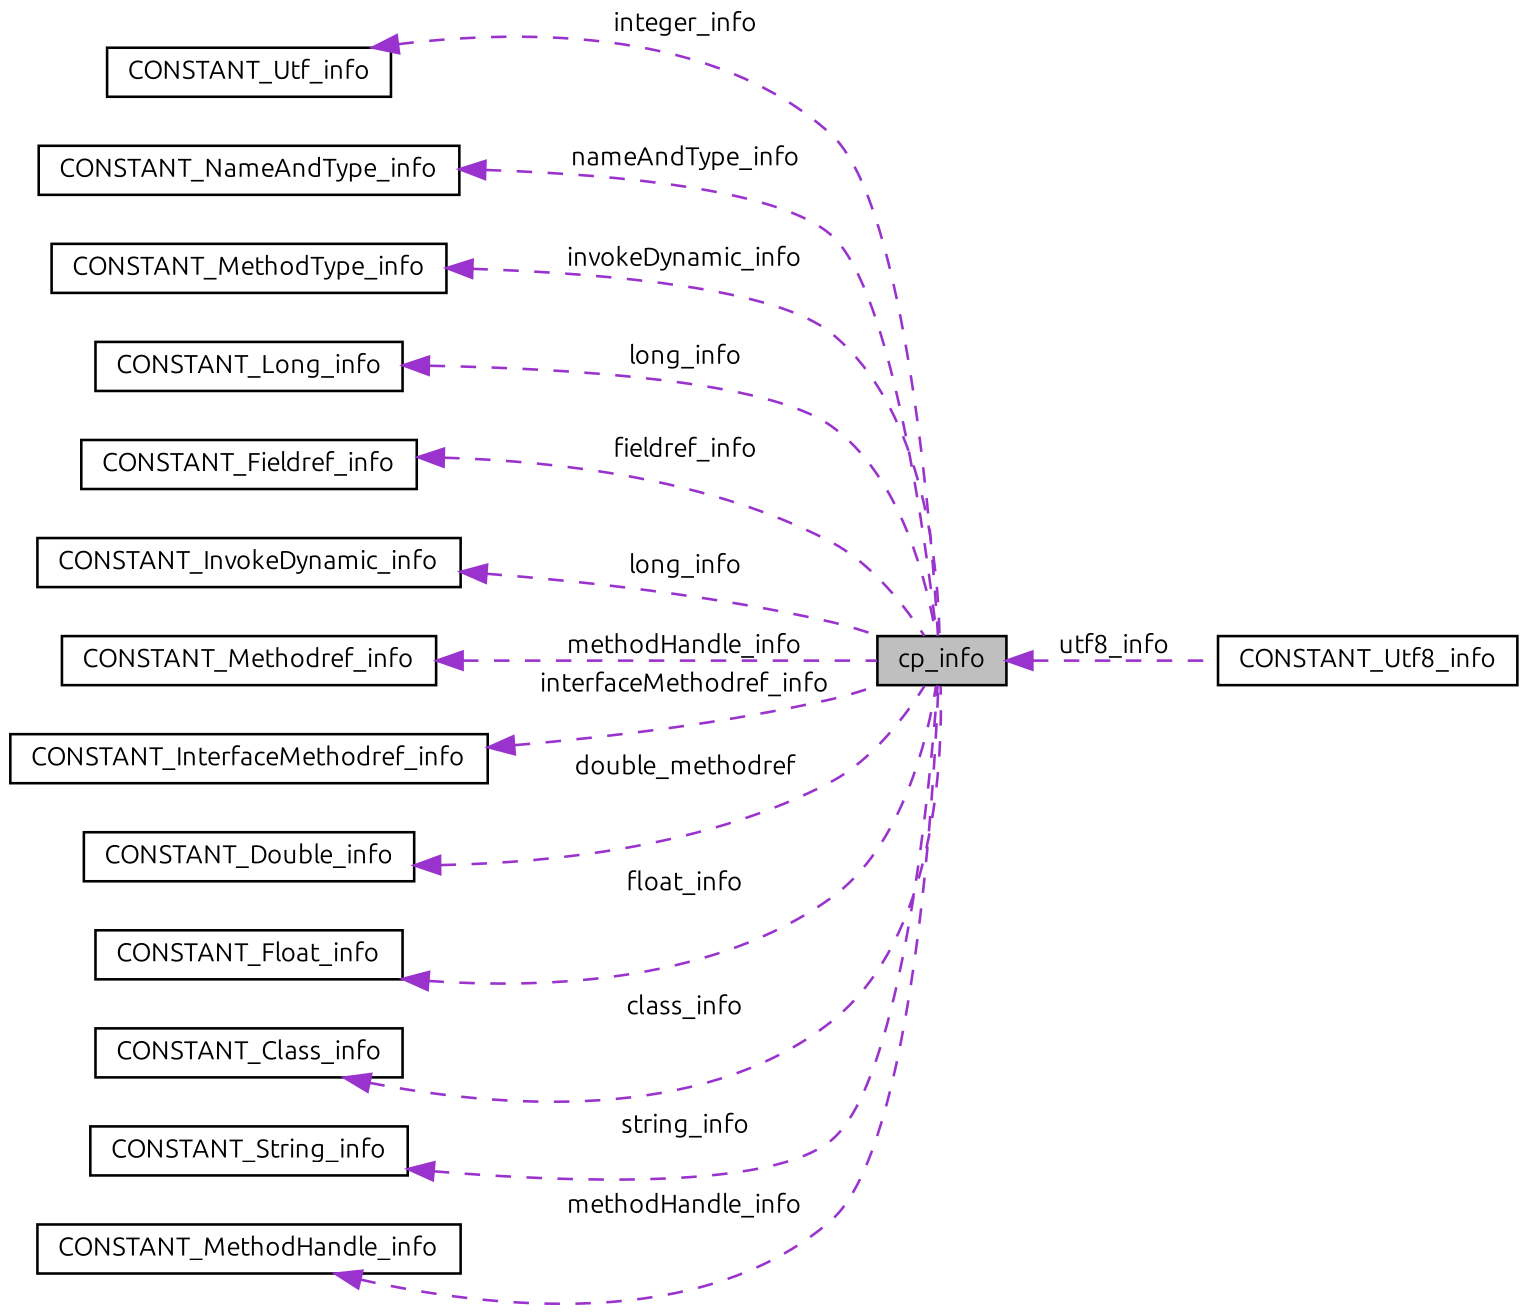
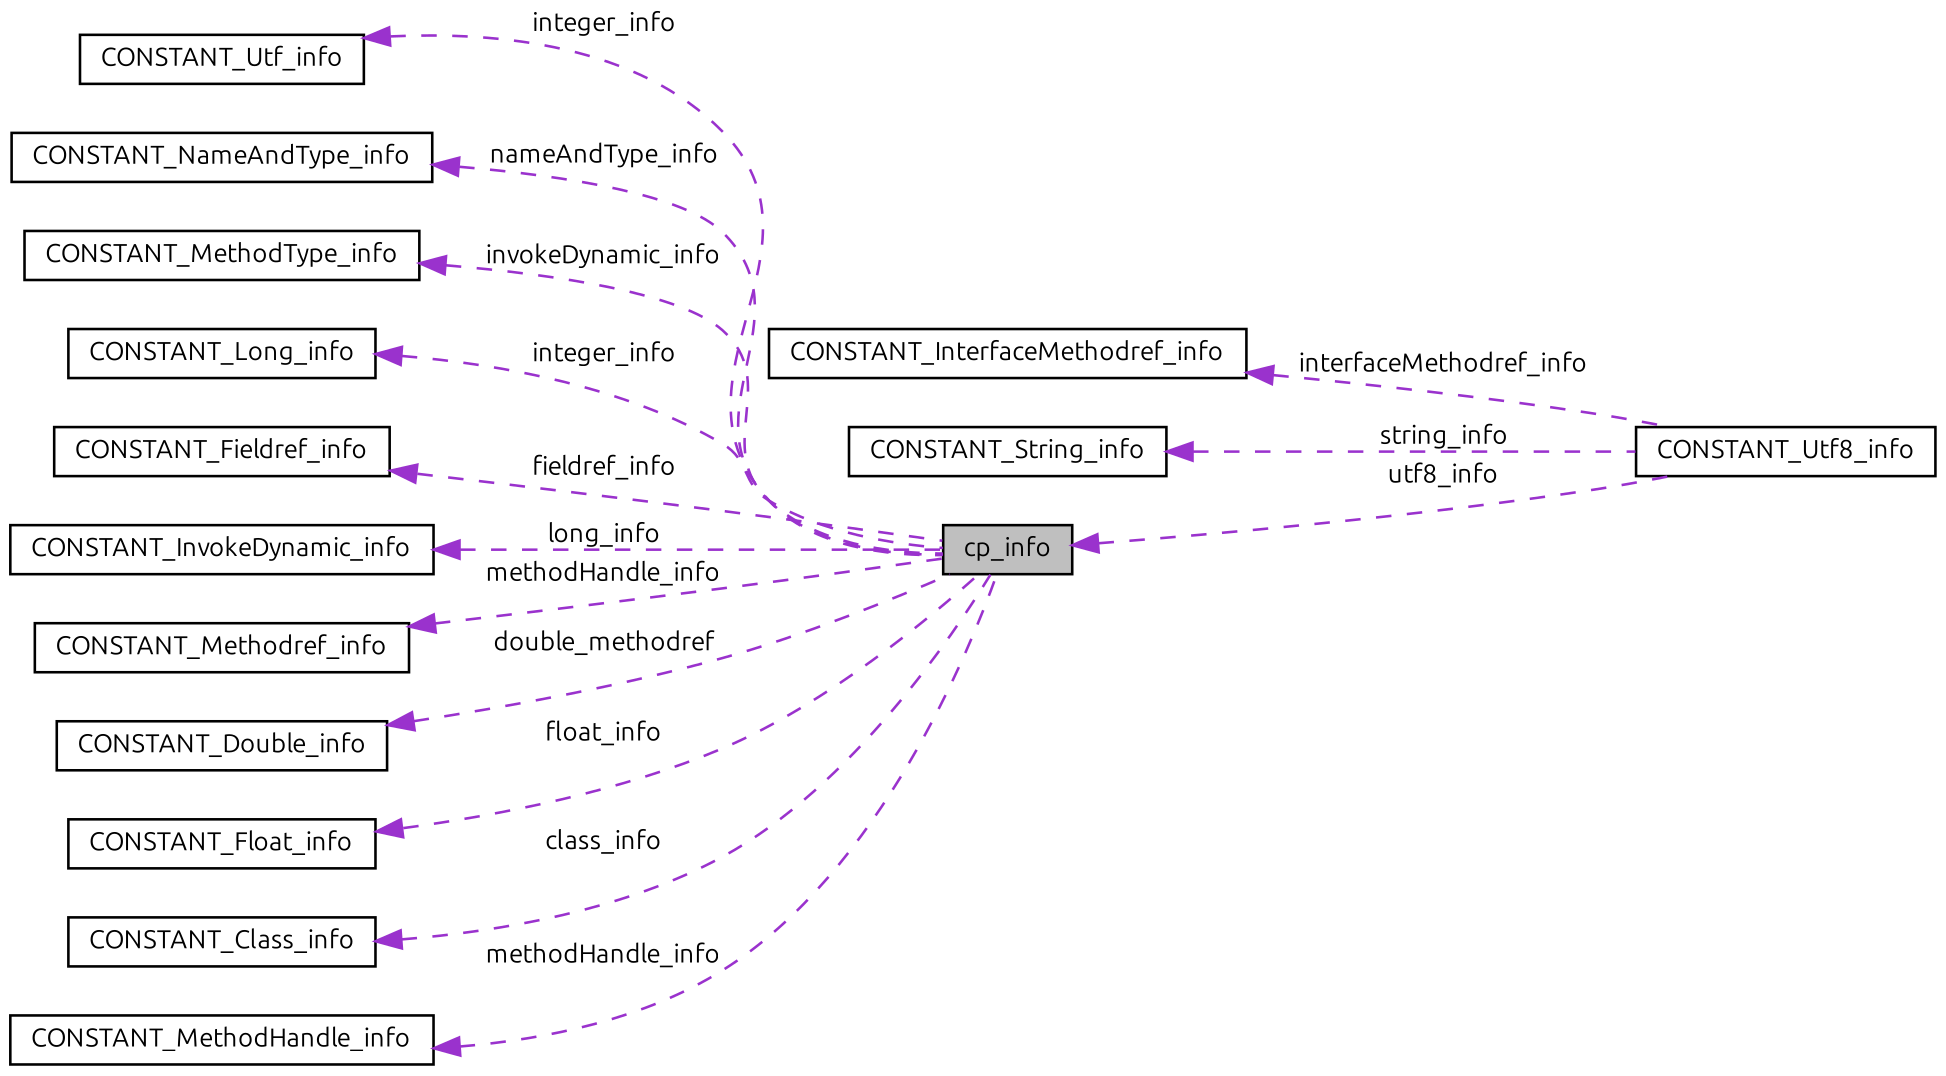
(683, 357) -> (601, 355)
(698, 724) -> (1472, 397)
(852, 1113) -> (1414, 452)
